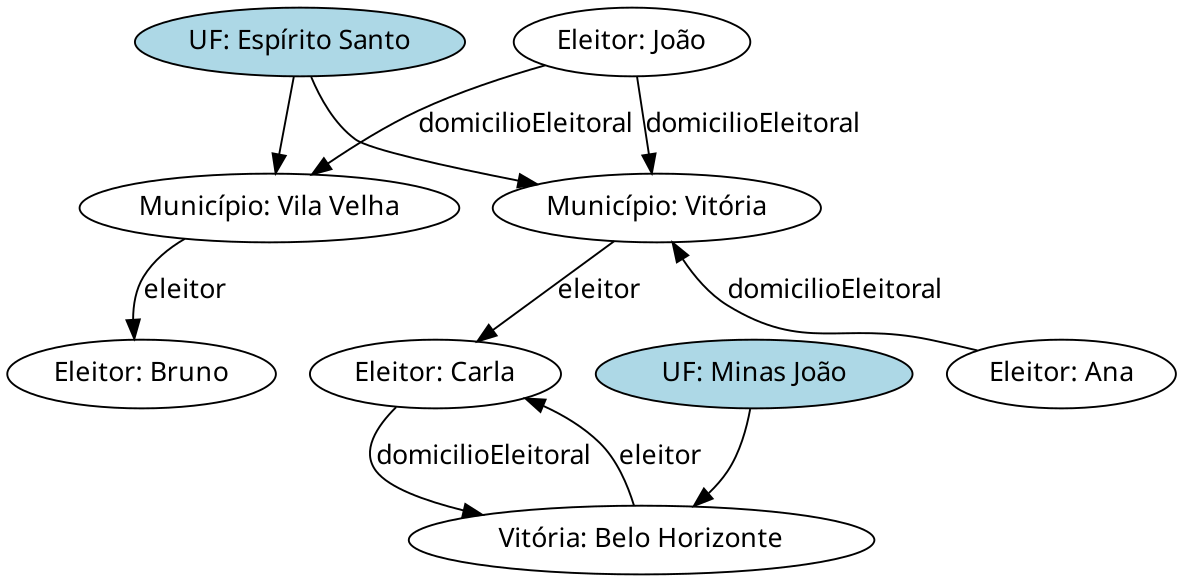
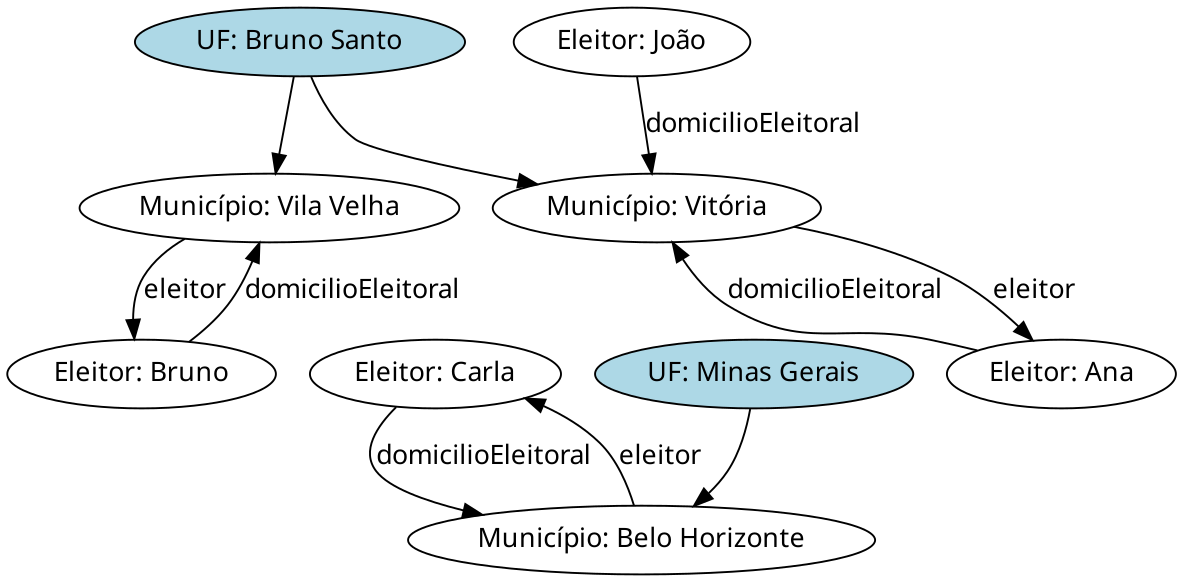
(300, 42) -> (300, 42)
(432, 105) -> (227, 306)
(553, 286) -> (914, 260)
(754, 374) -> (754, 374)
(642, 540) -> (642, 540)
